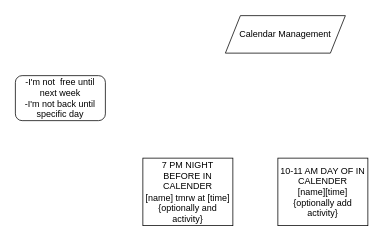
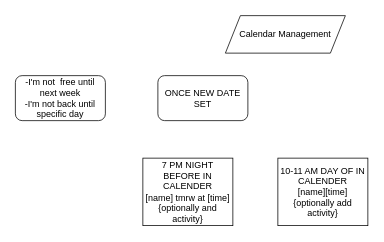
none -> (203, 98)
